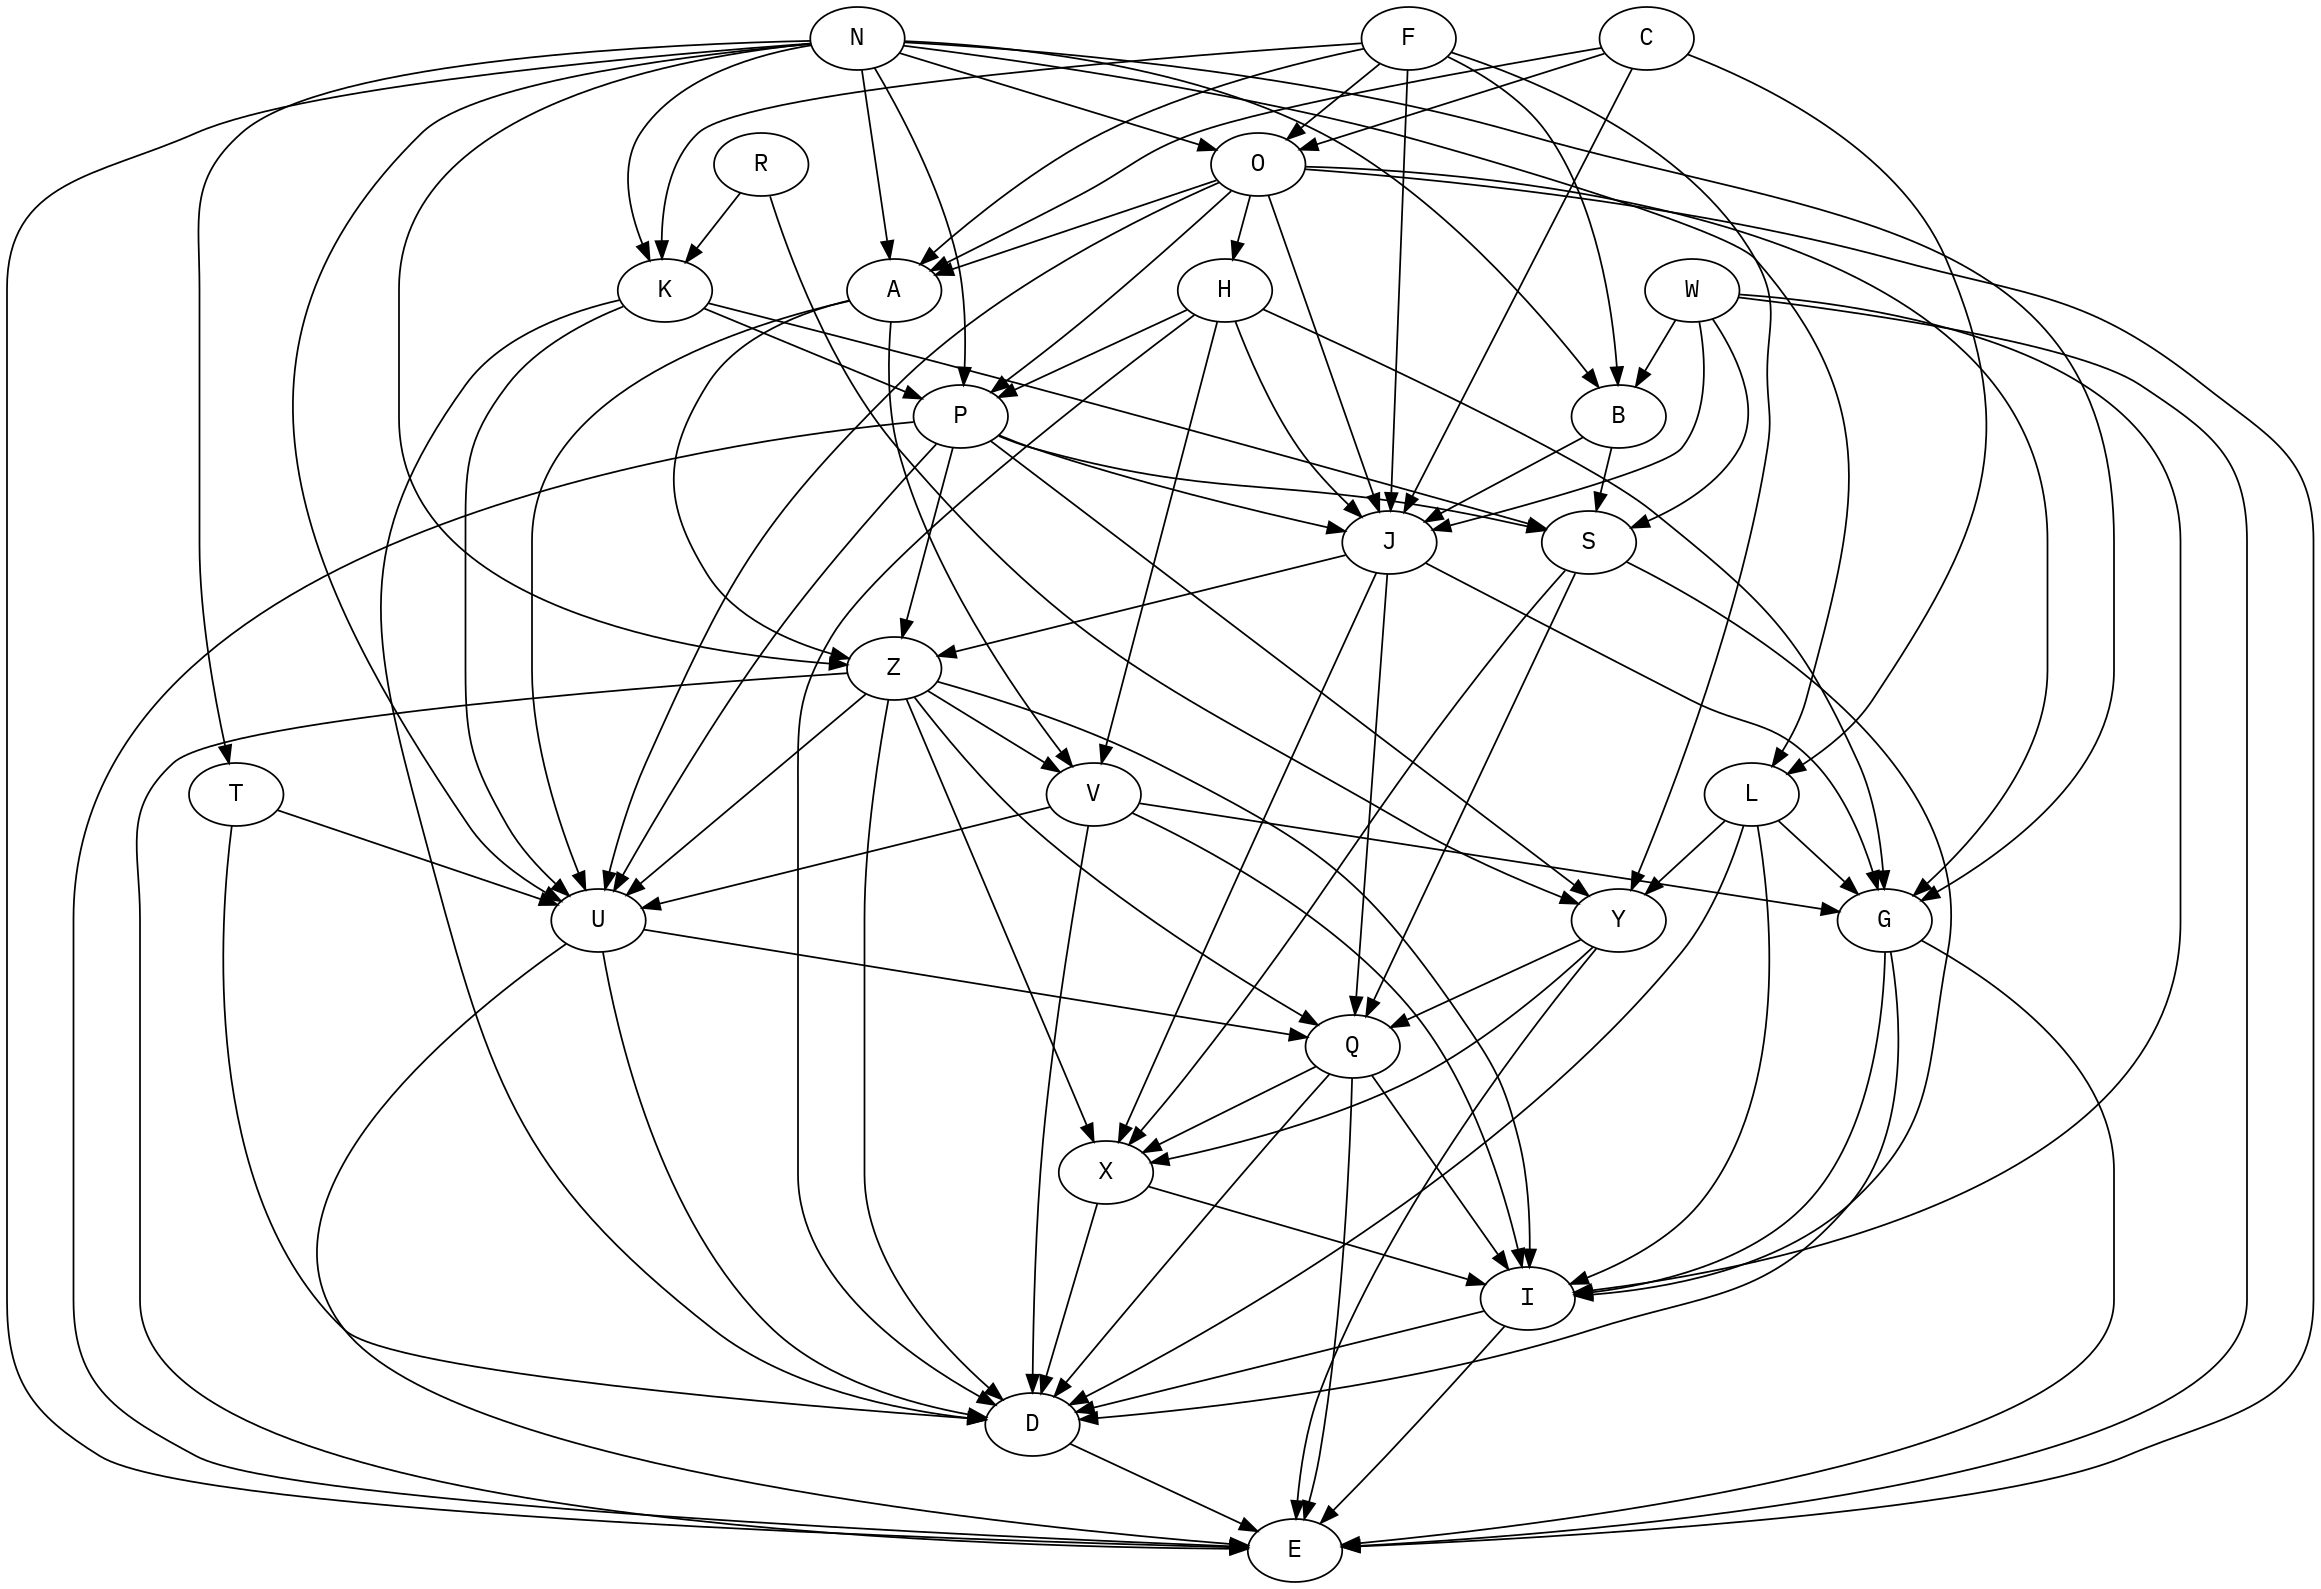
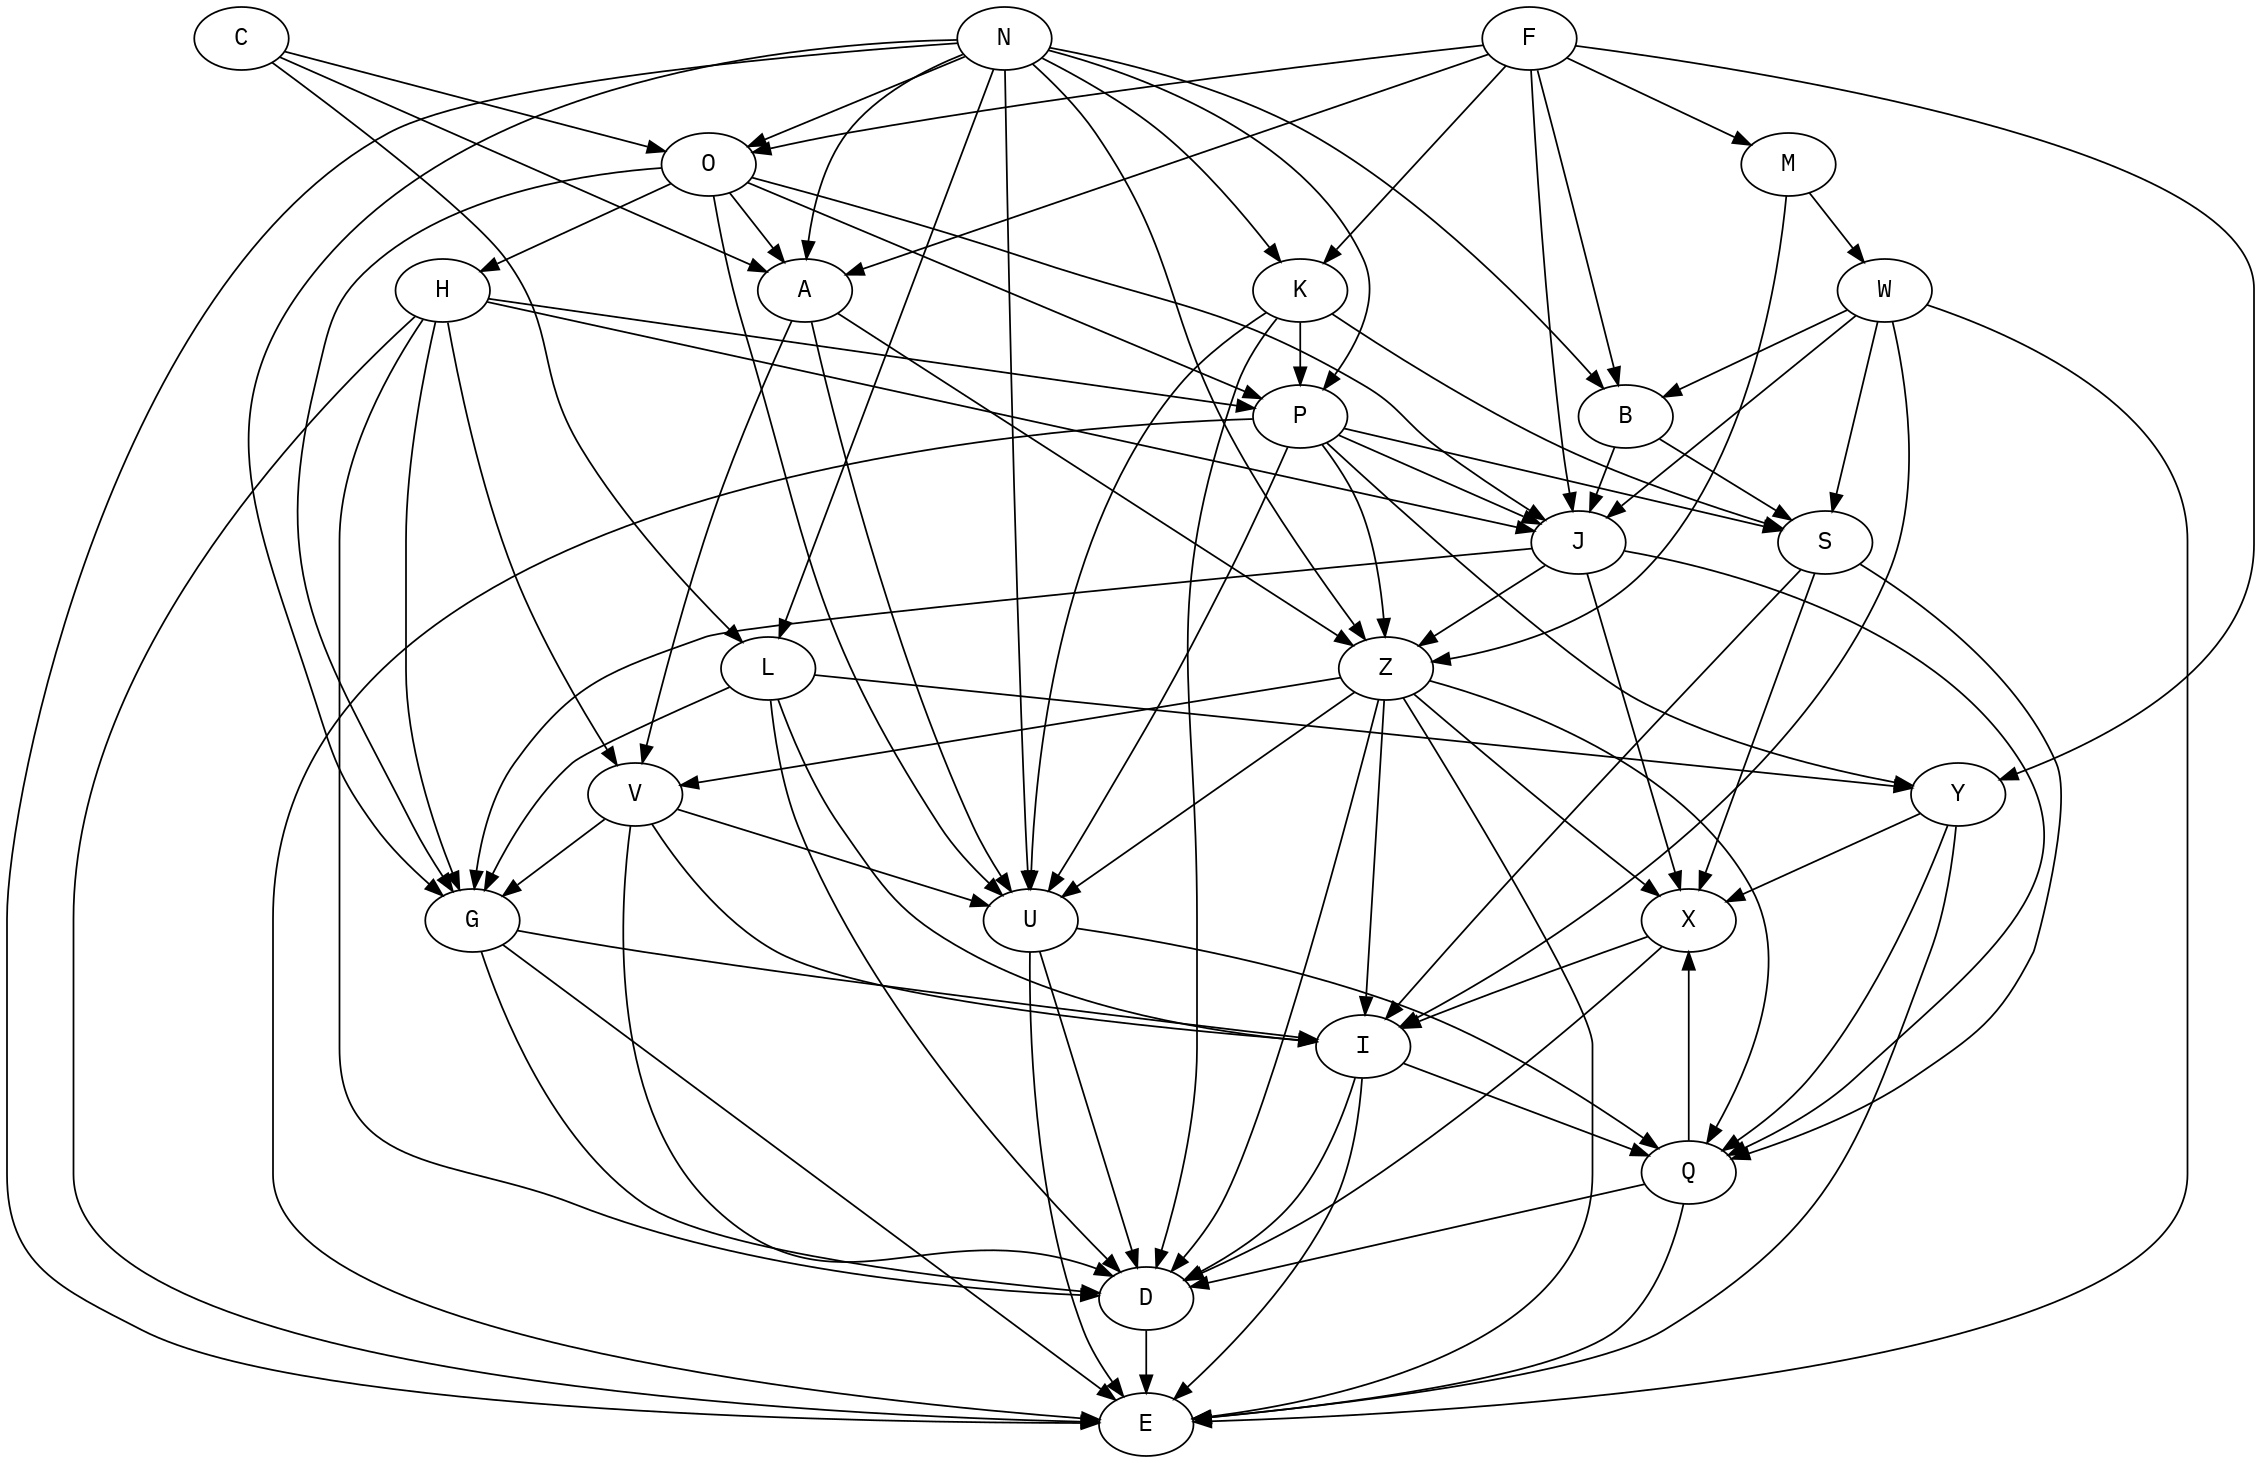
(761, 164) -> none
none -> (1788, 164)
(1528, 272) -> none
(236, 794) -> none
(2314, 872) -> (98, 1225)
(1429, 1156) -> (1518, 1106)
